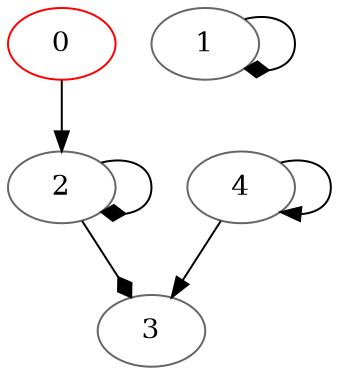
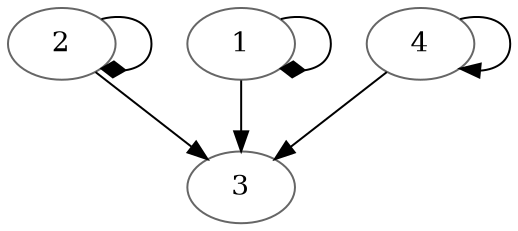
(62, 44) -> none
none -> (241, 106)
(100, 249) -> (144, 109)
